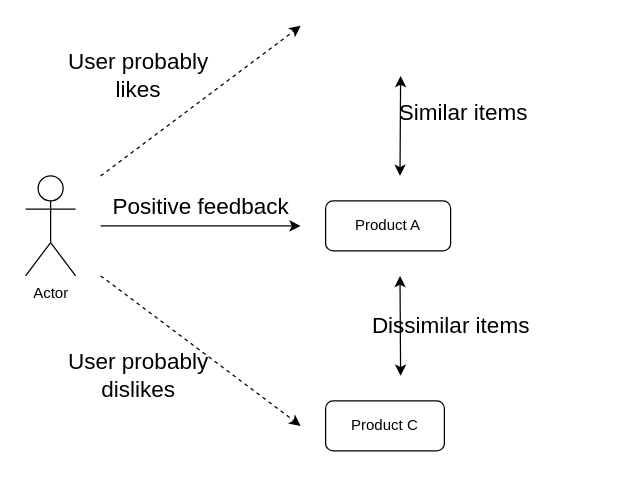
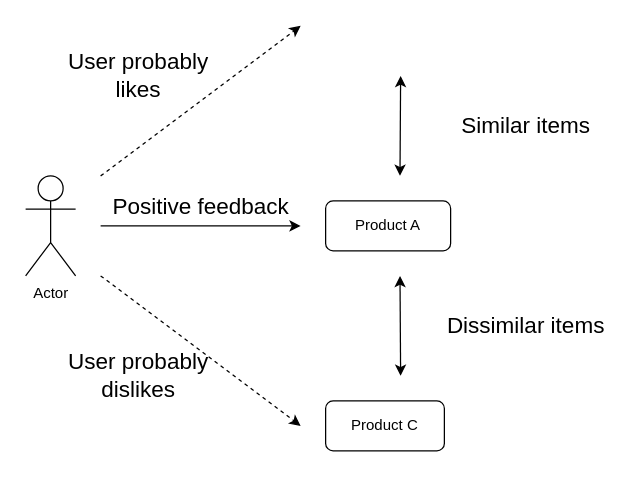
(463, 113) -> (526, 126)
(451, 326) -> (526, 326)
